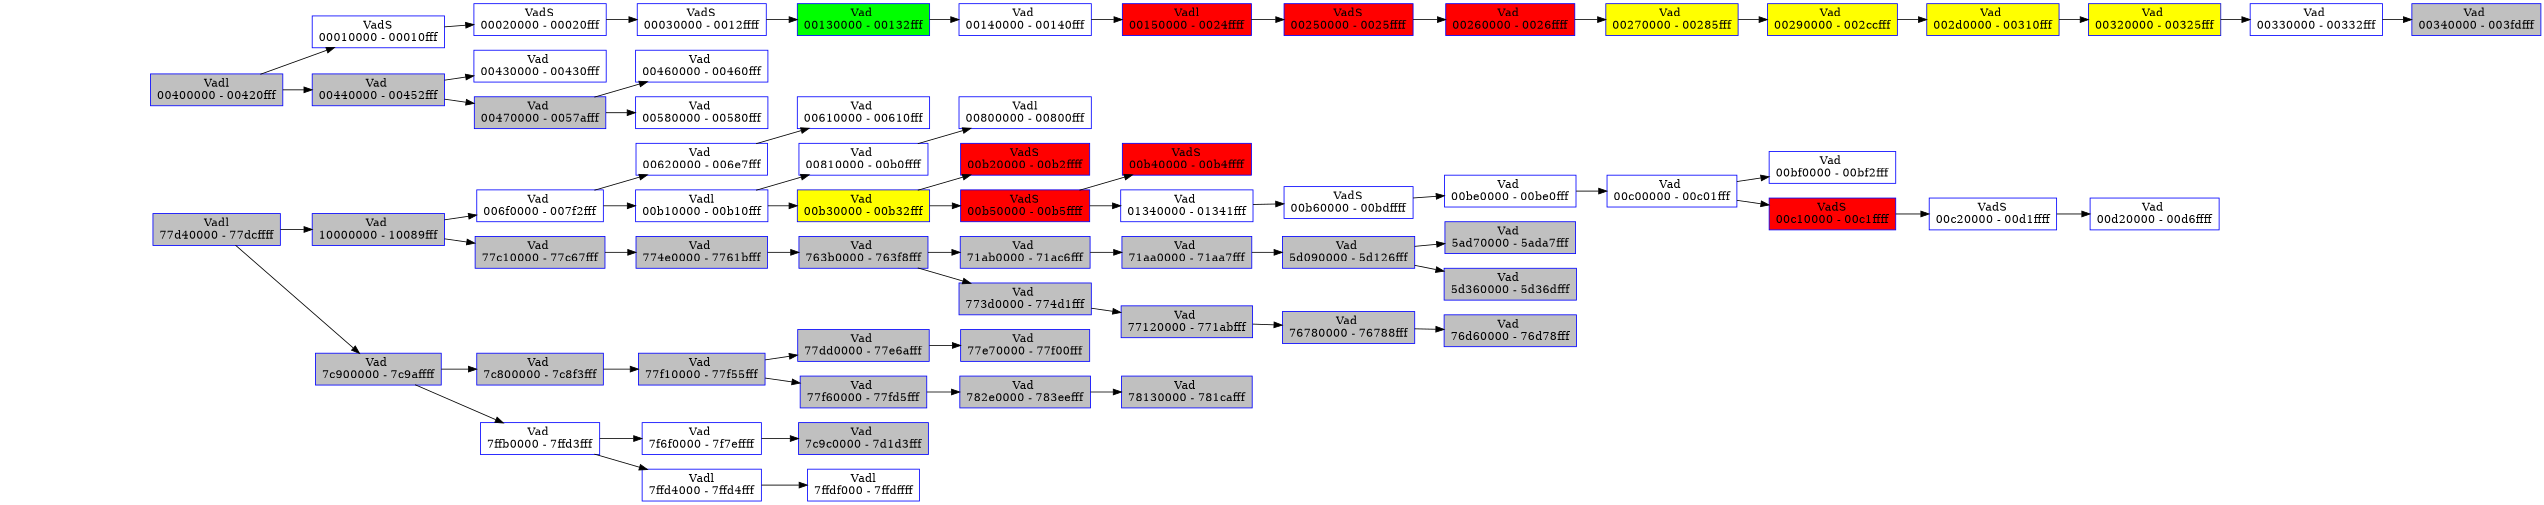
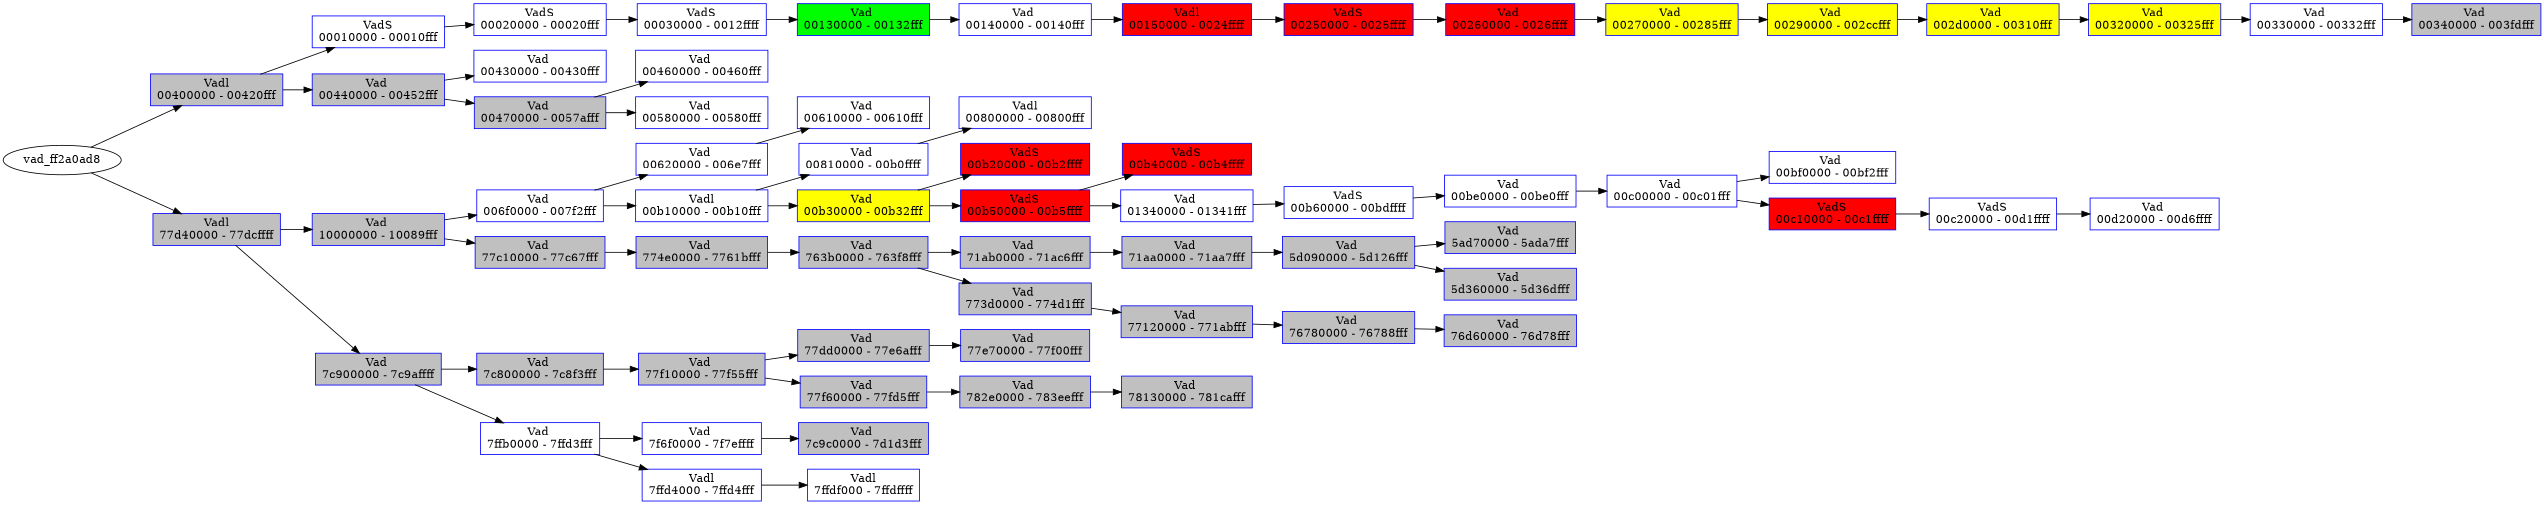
none -> (62, 160)
